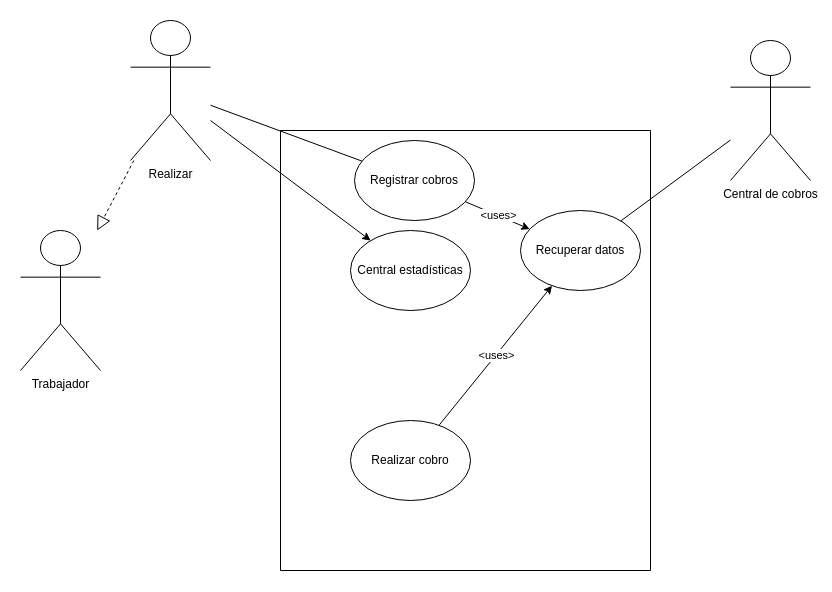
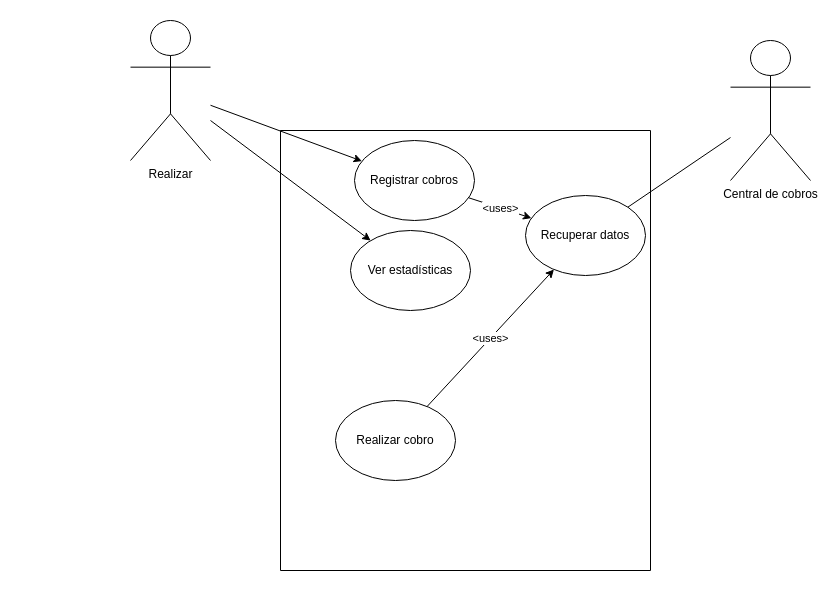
(356, 159) -> (354, 158)
(119, 189) -> none
(581, 251) -> (586, 236)
(411, 271) -> (411, 271)
(61, 301) -> none
(411, 461) -> (396, 441)
